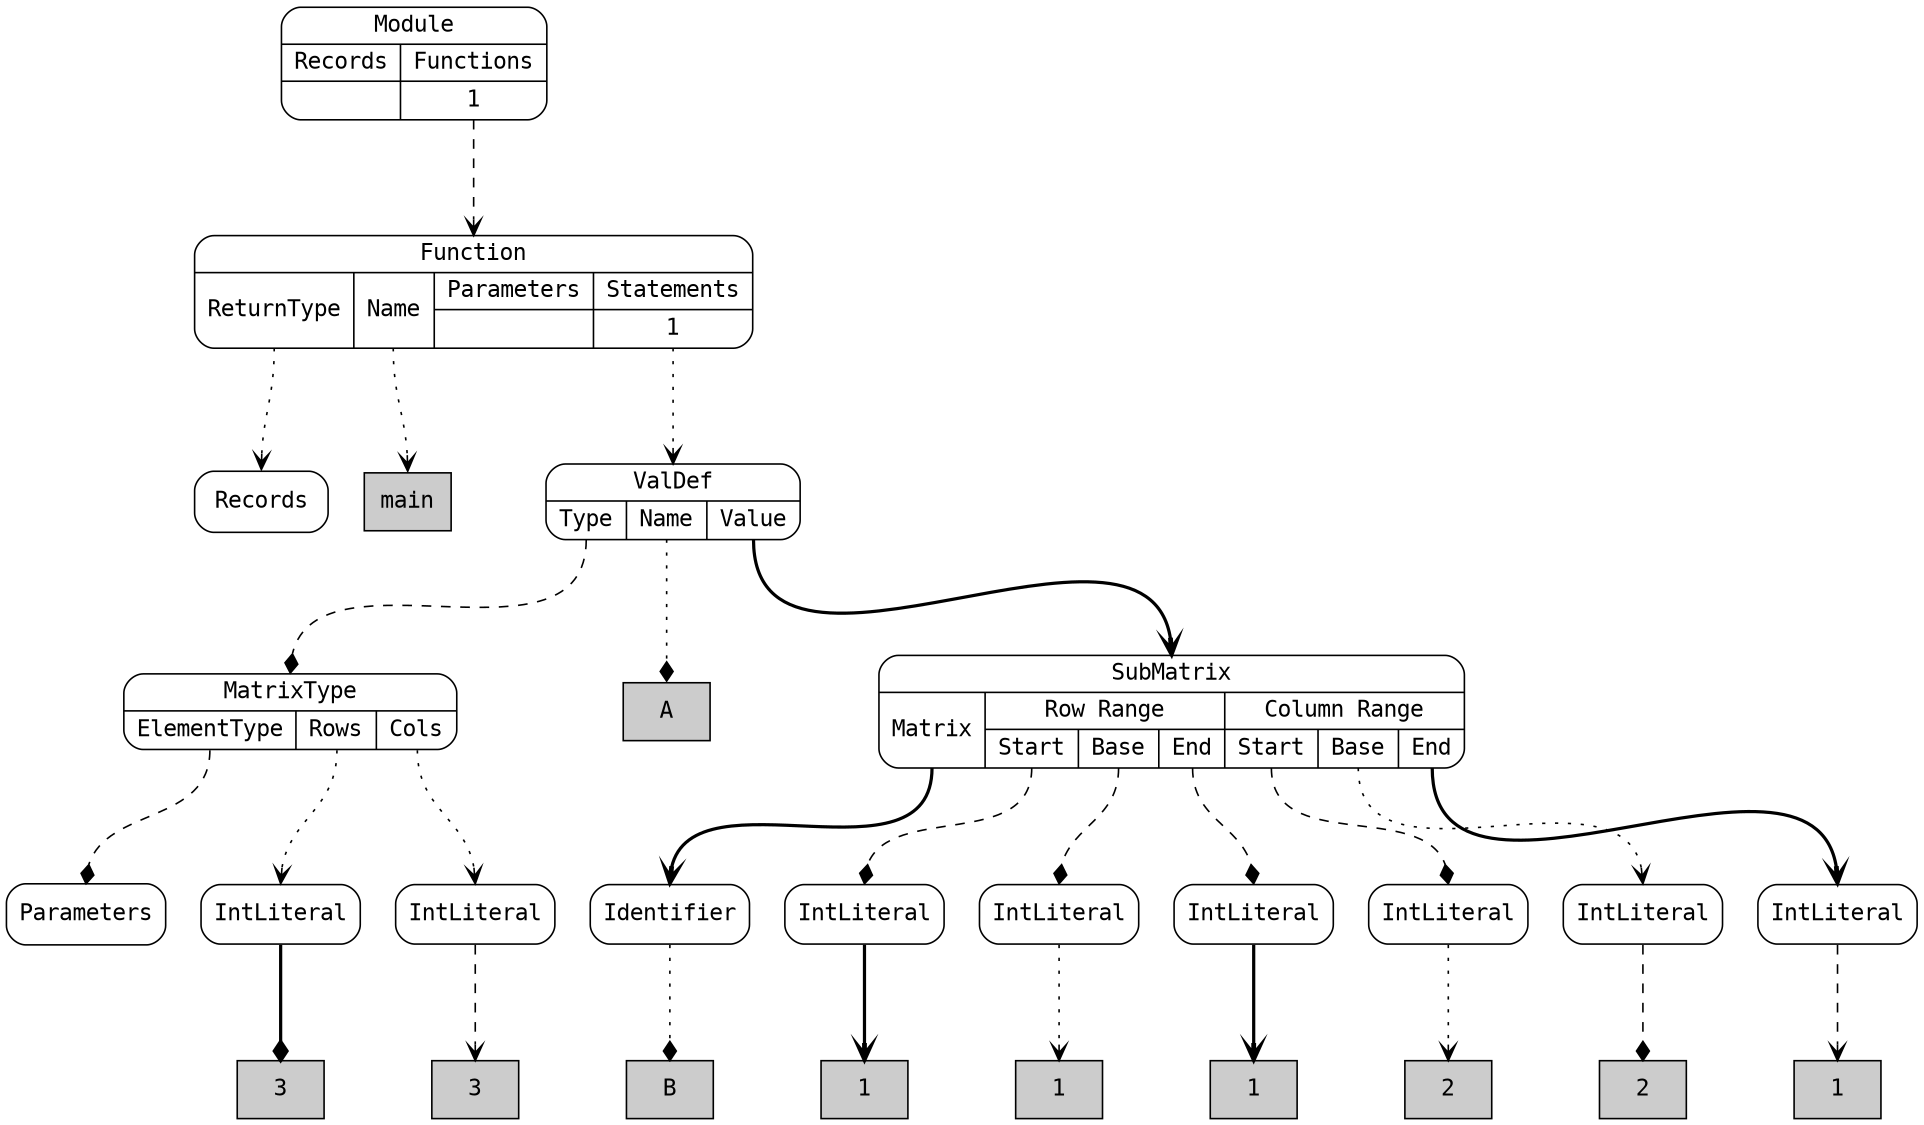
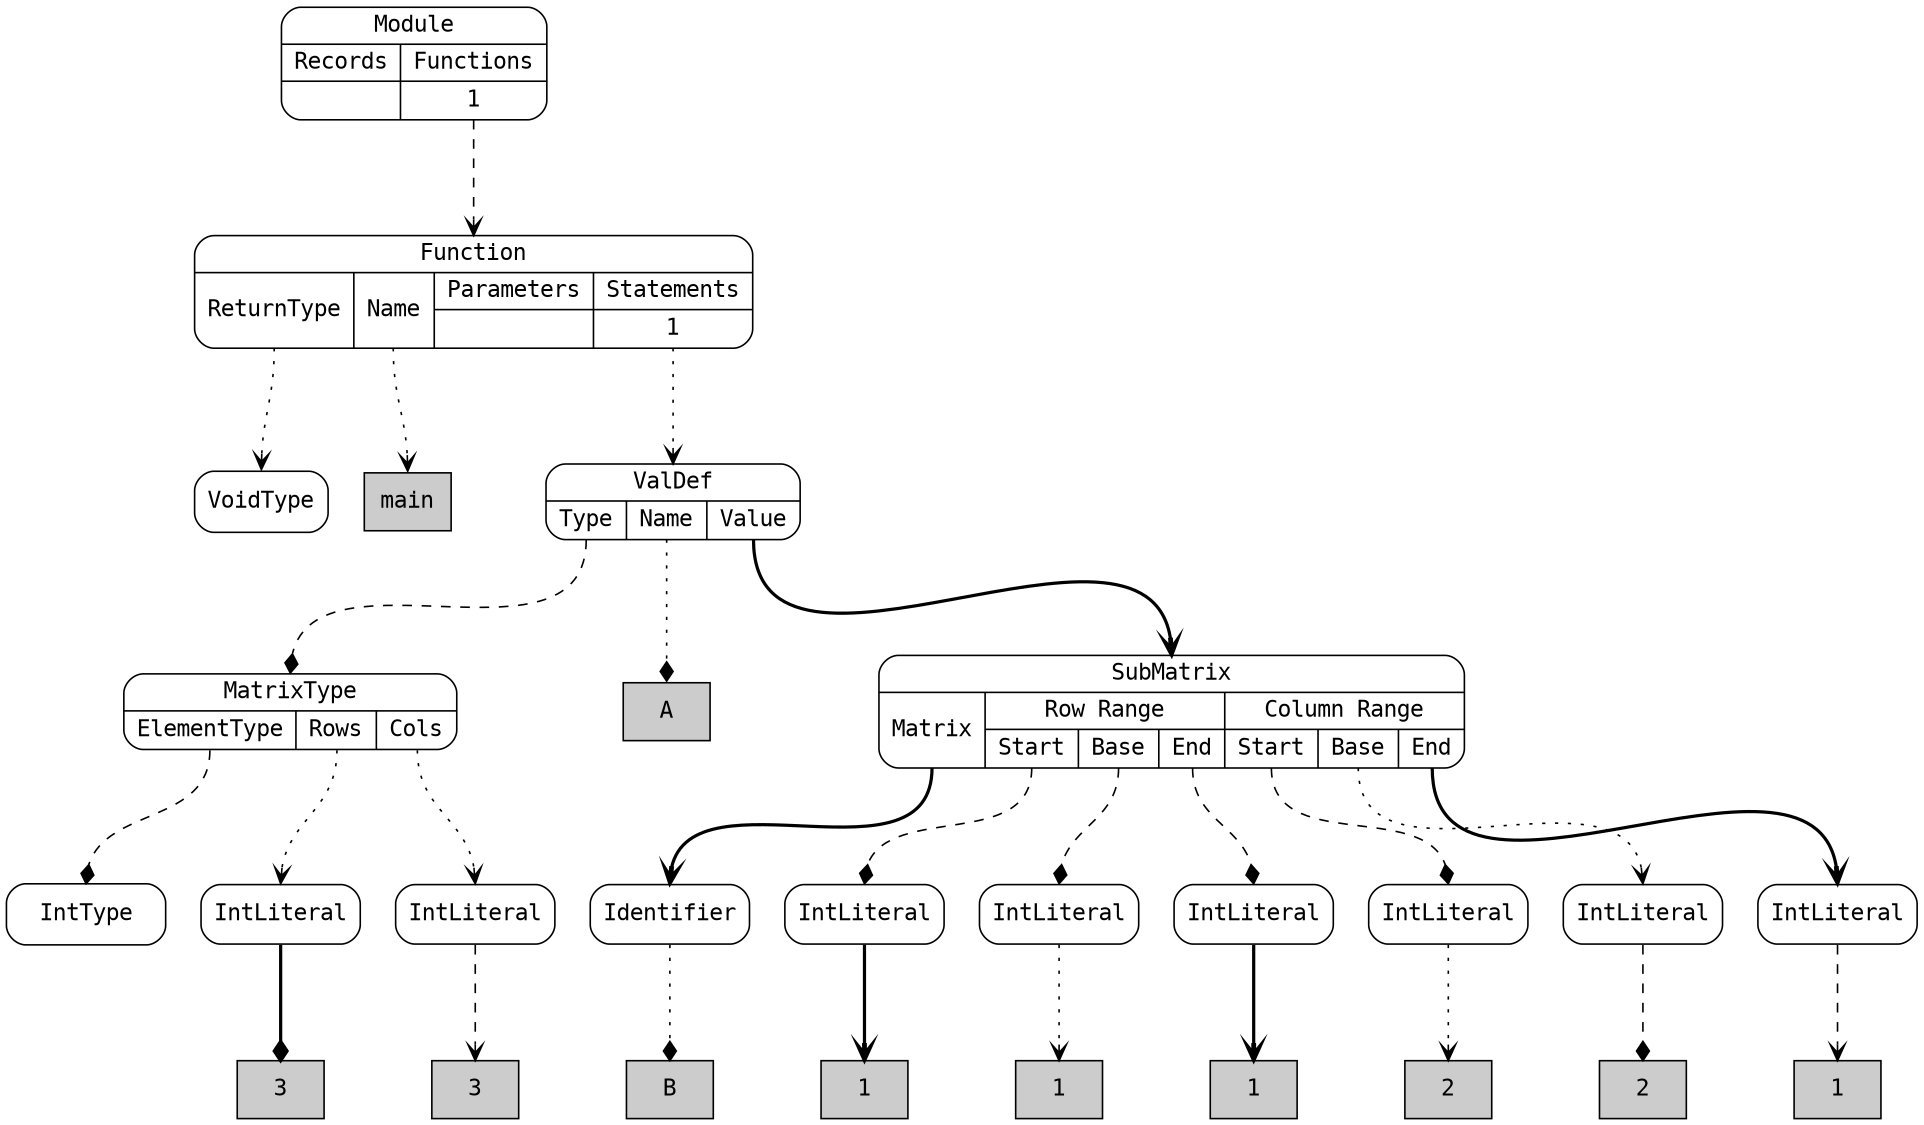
(261, 502) -> (261, 502)
(86, 914) -> (86, 914)
